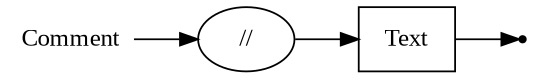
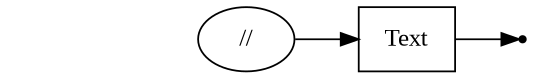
(70, 39) -> none
